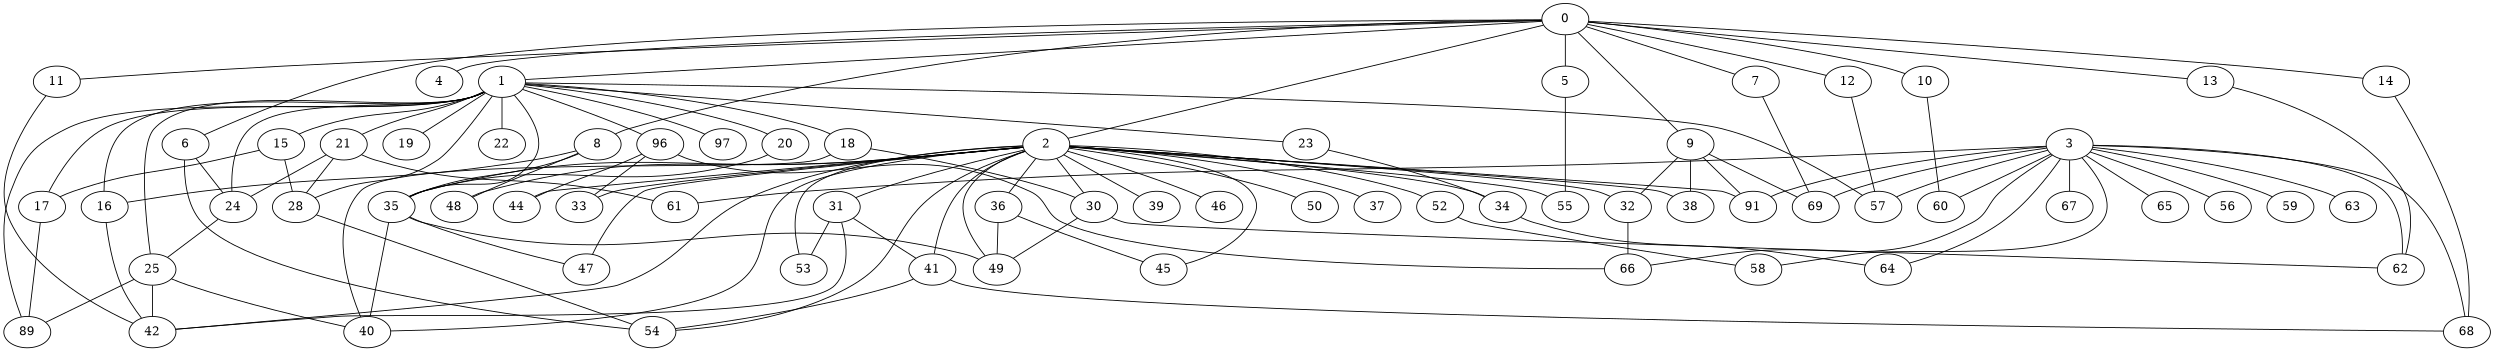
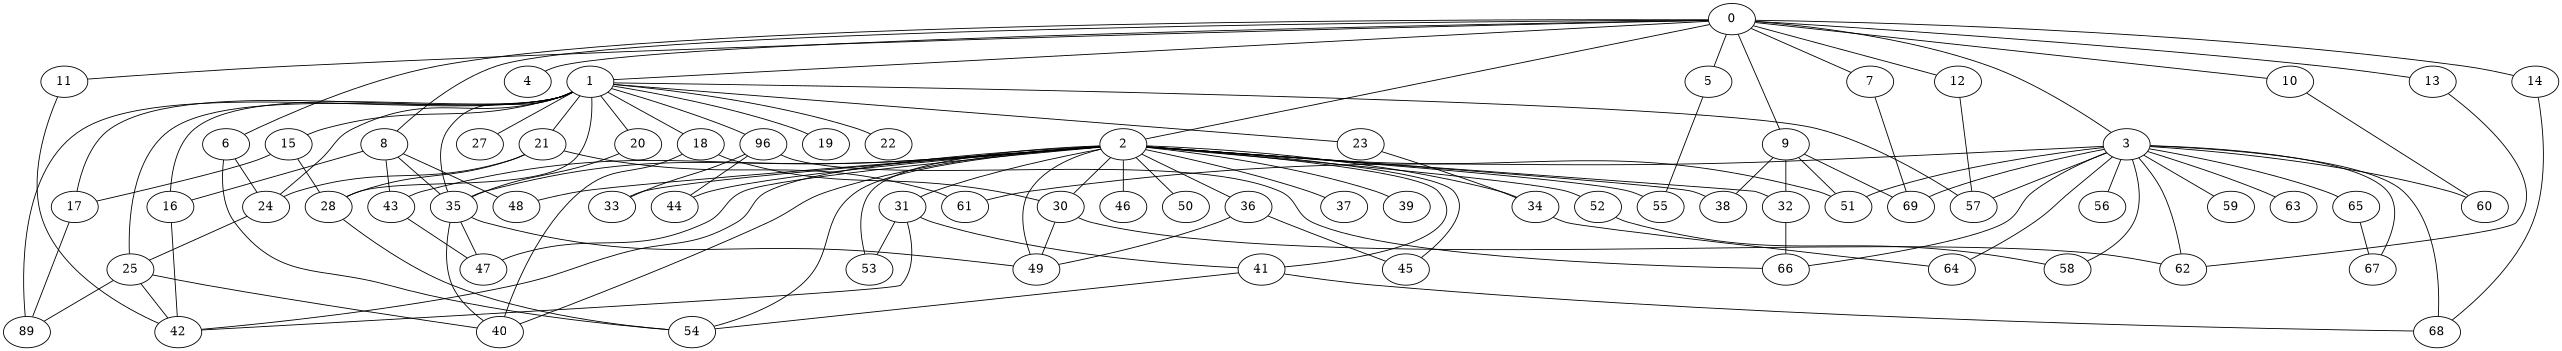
none -> (1942, 52)
(723, 144) -> (480, 144)
none -> (391, 207)
(1753, 207) -> (1848, 207)
none -> (2364, 238)
